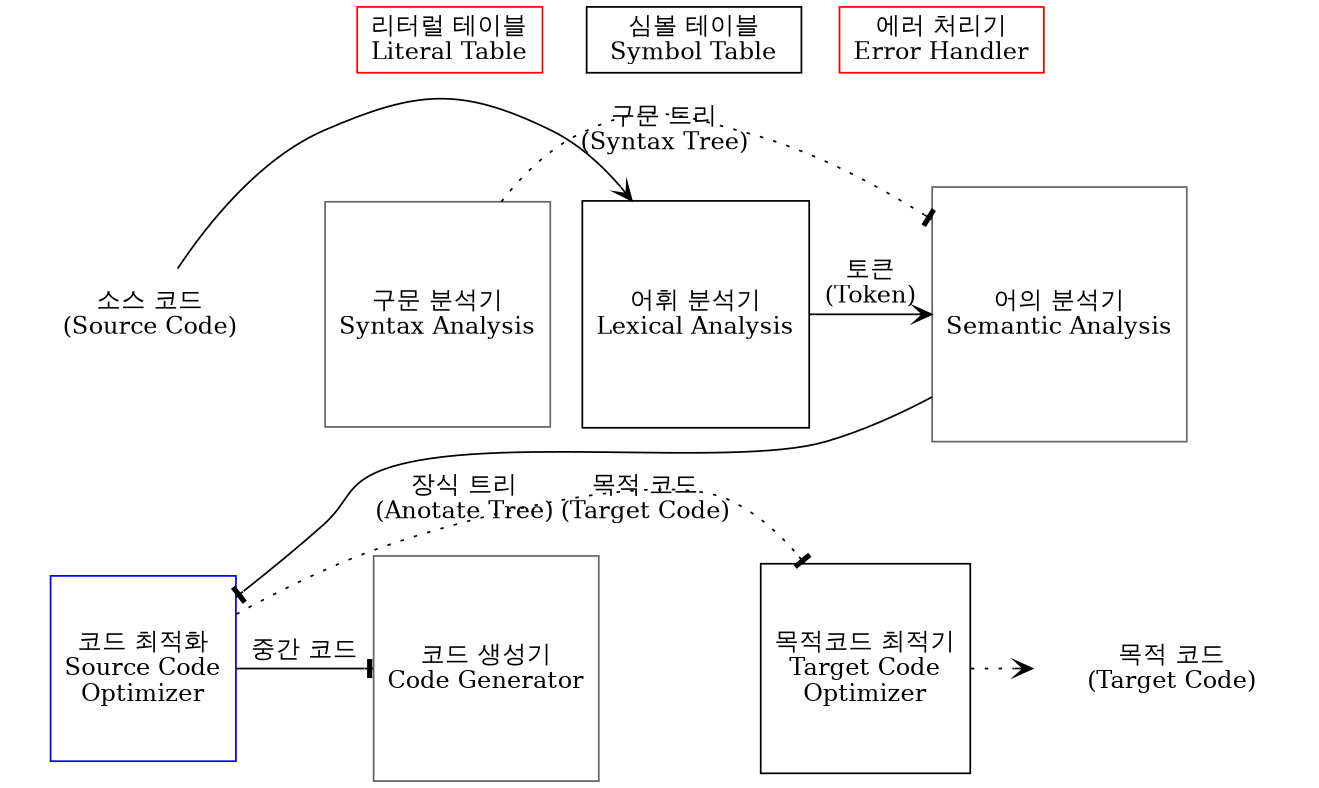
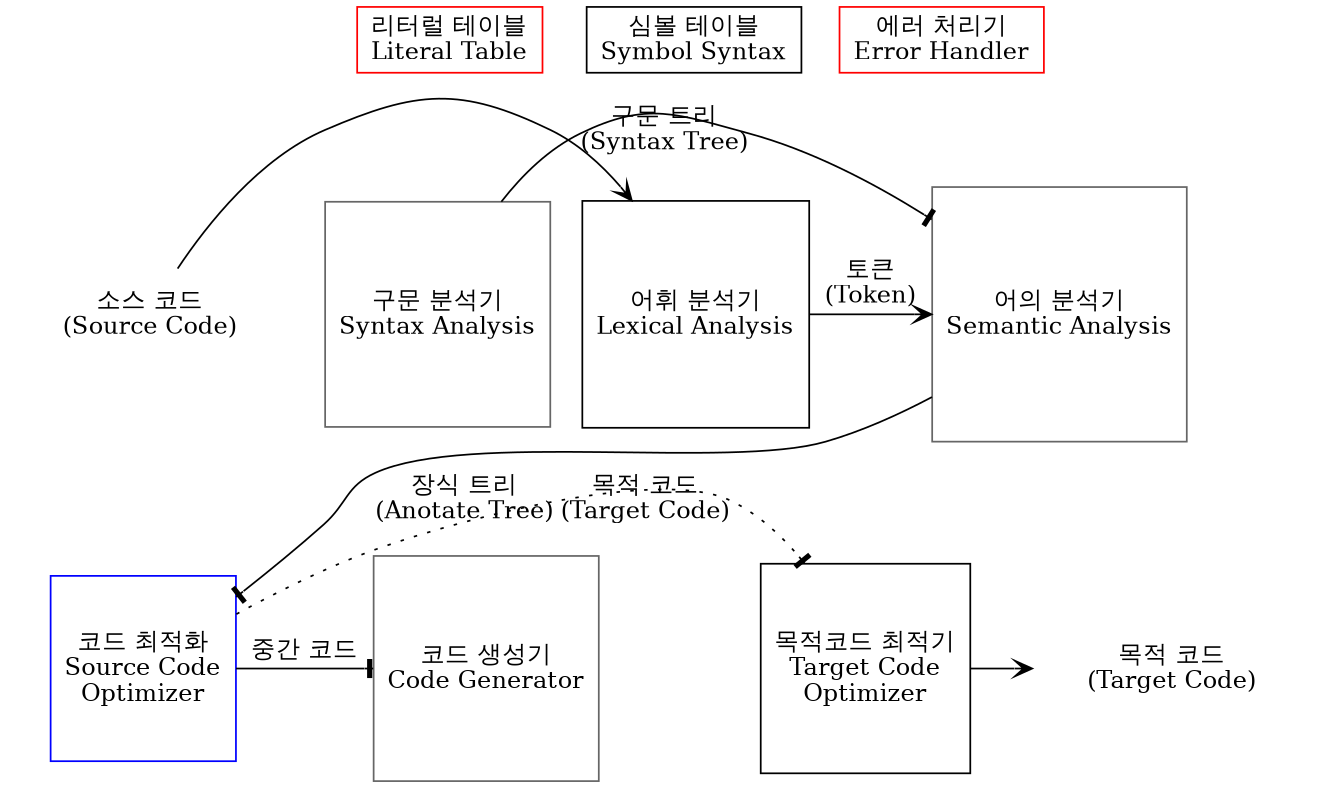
(694, 40) -> (694, 40)
(708, 122) -> (708, 122)
(993, 669) -> (993, 669)
